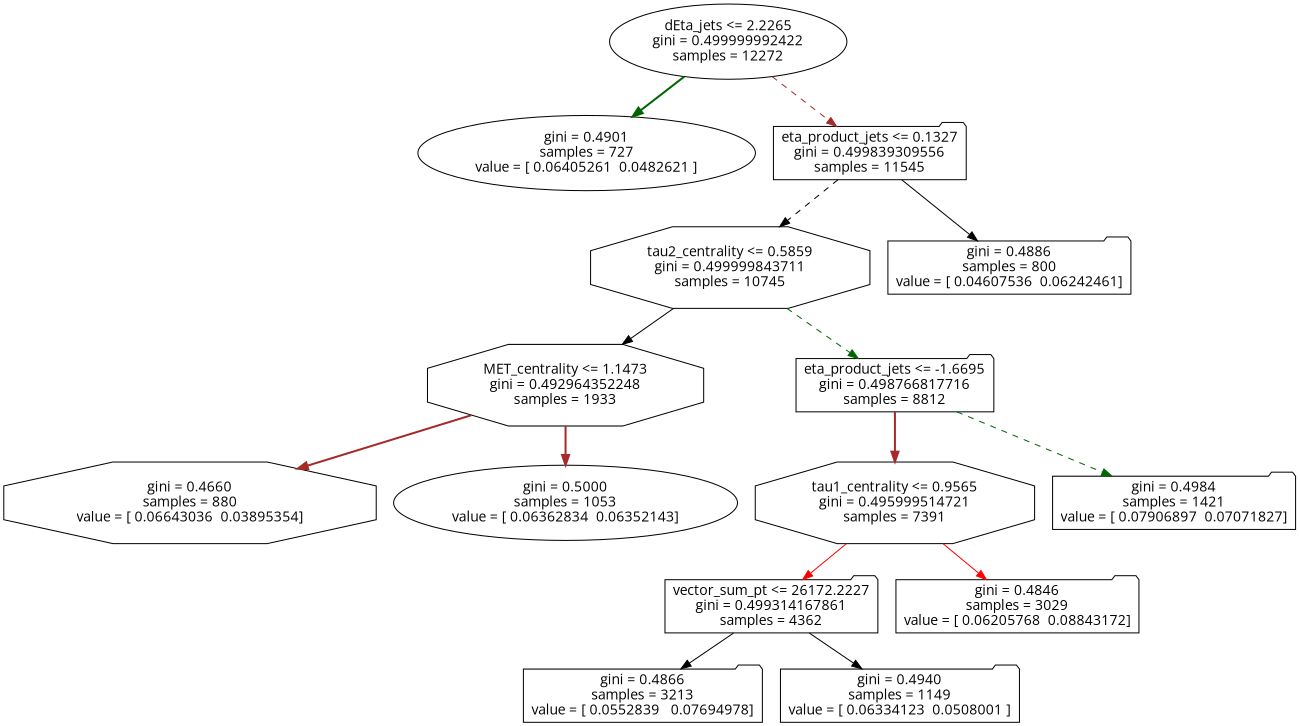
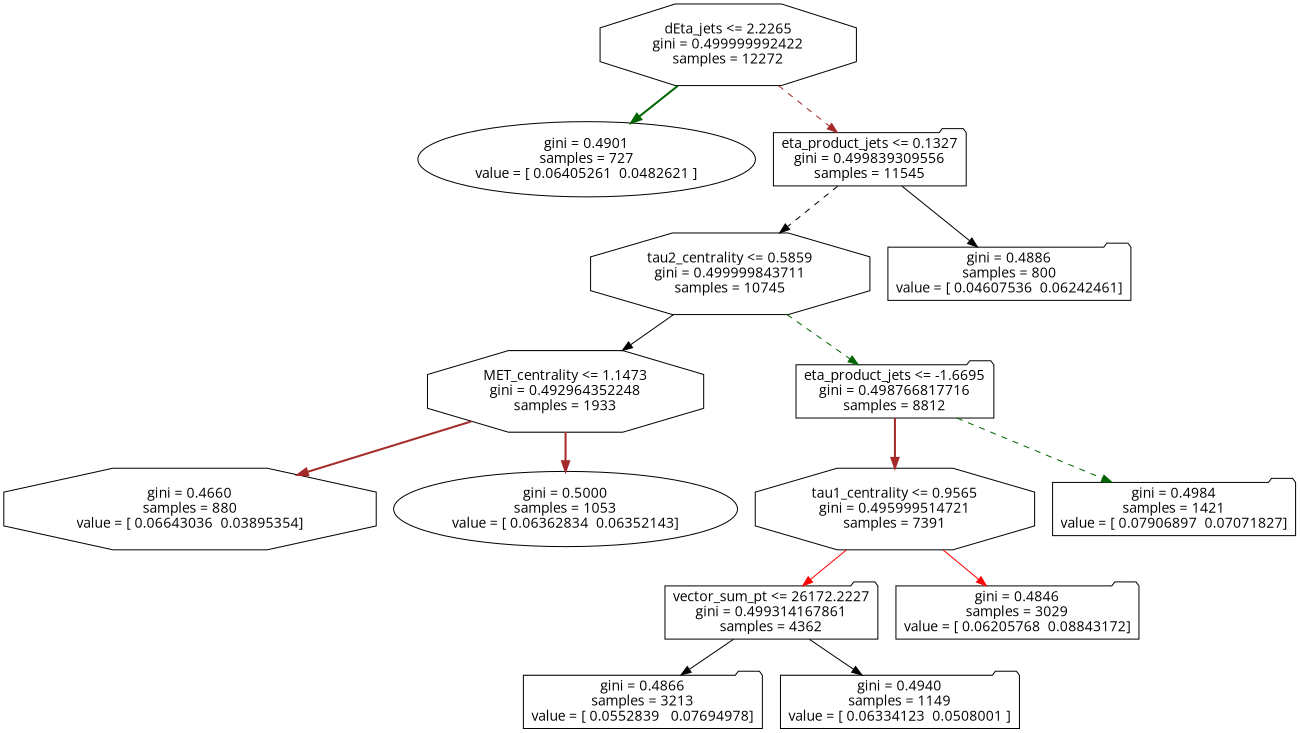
(728, 42) -> (728, 45)
